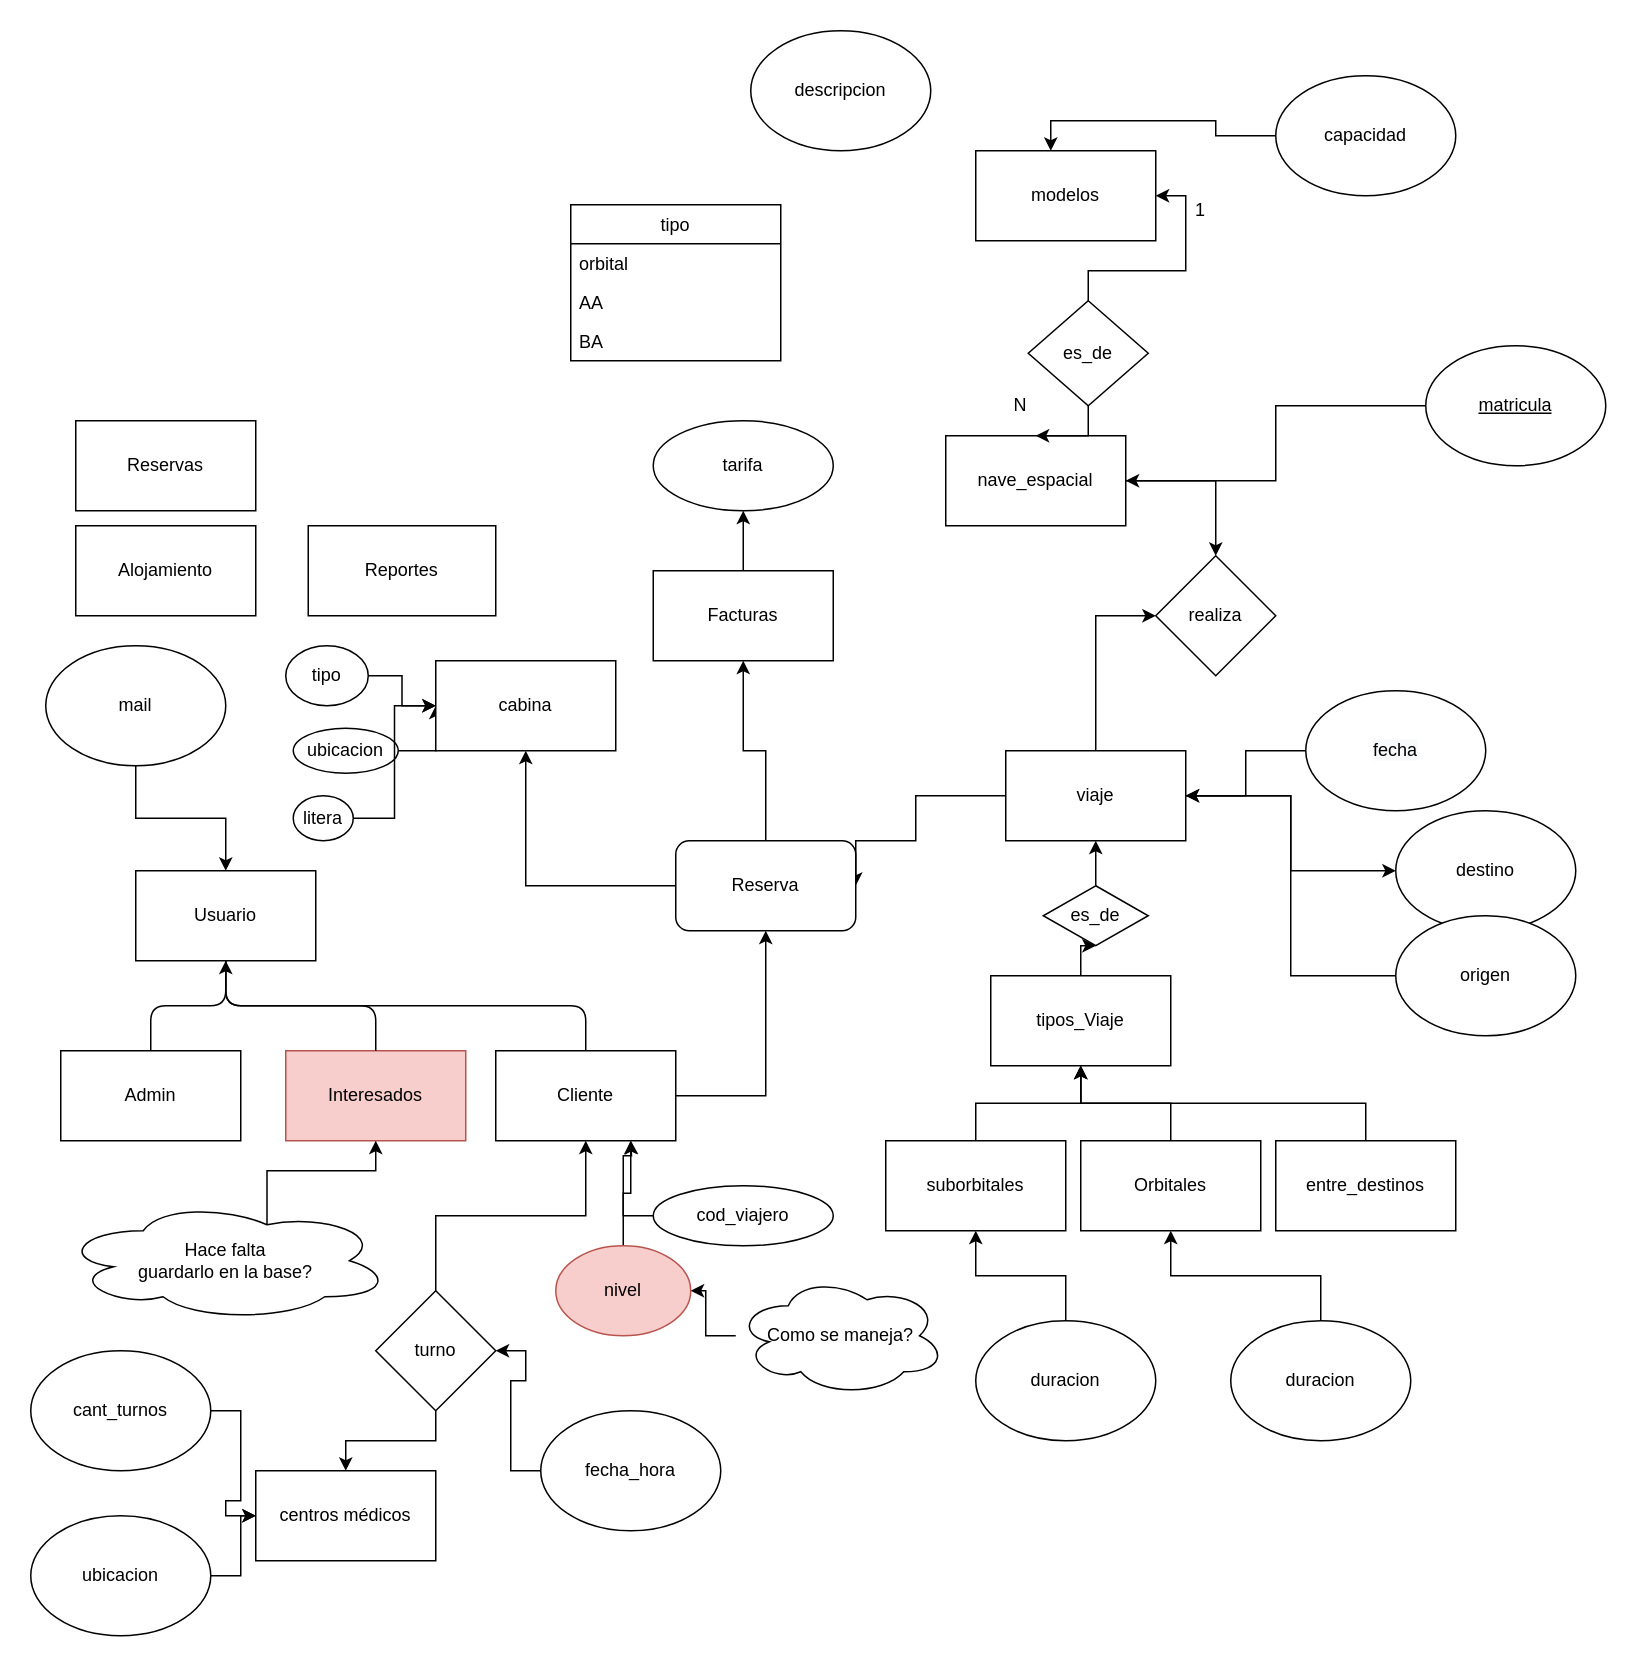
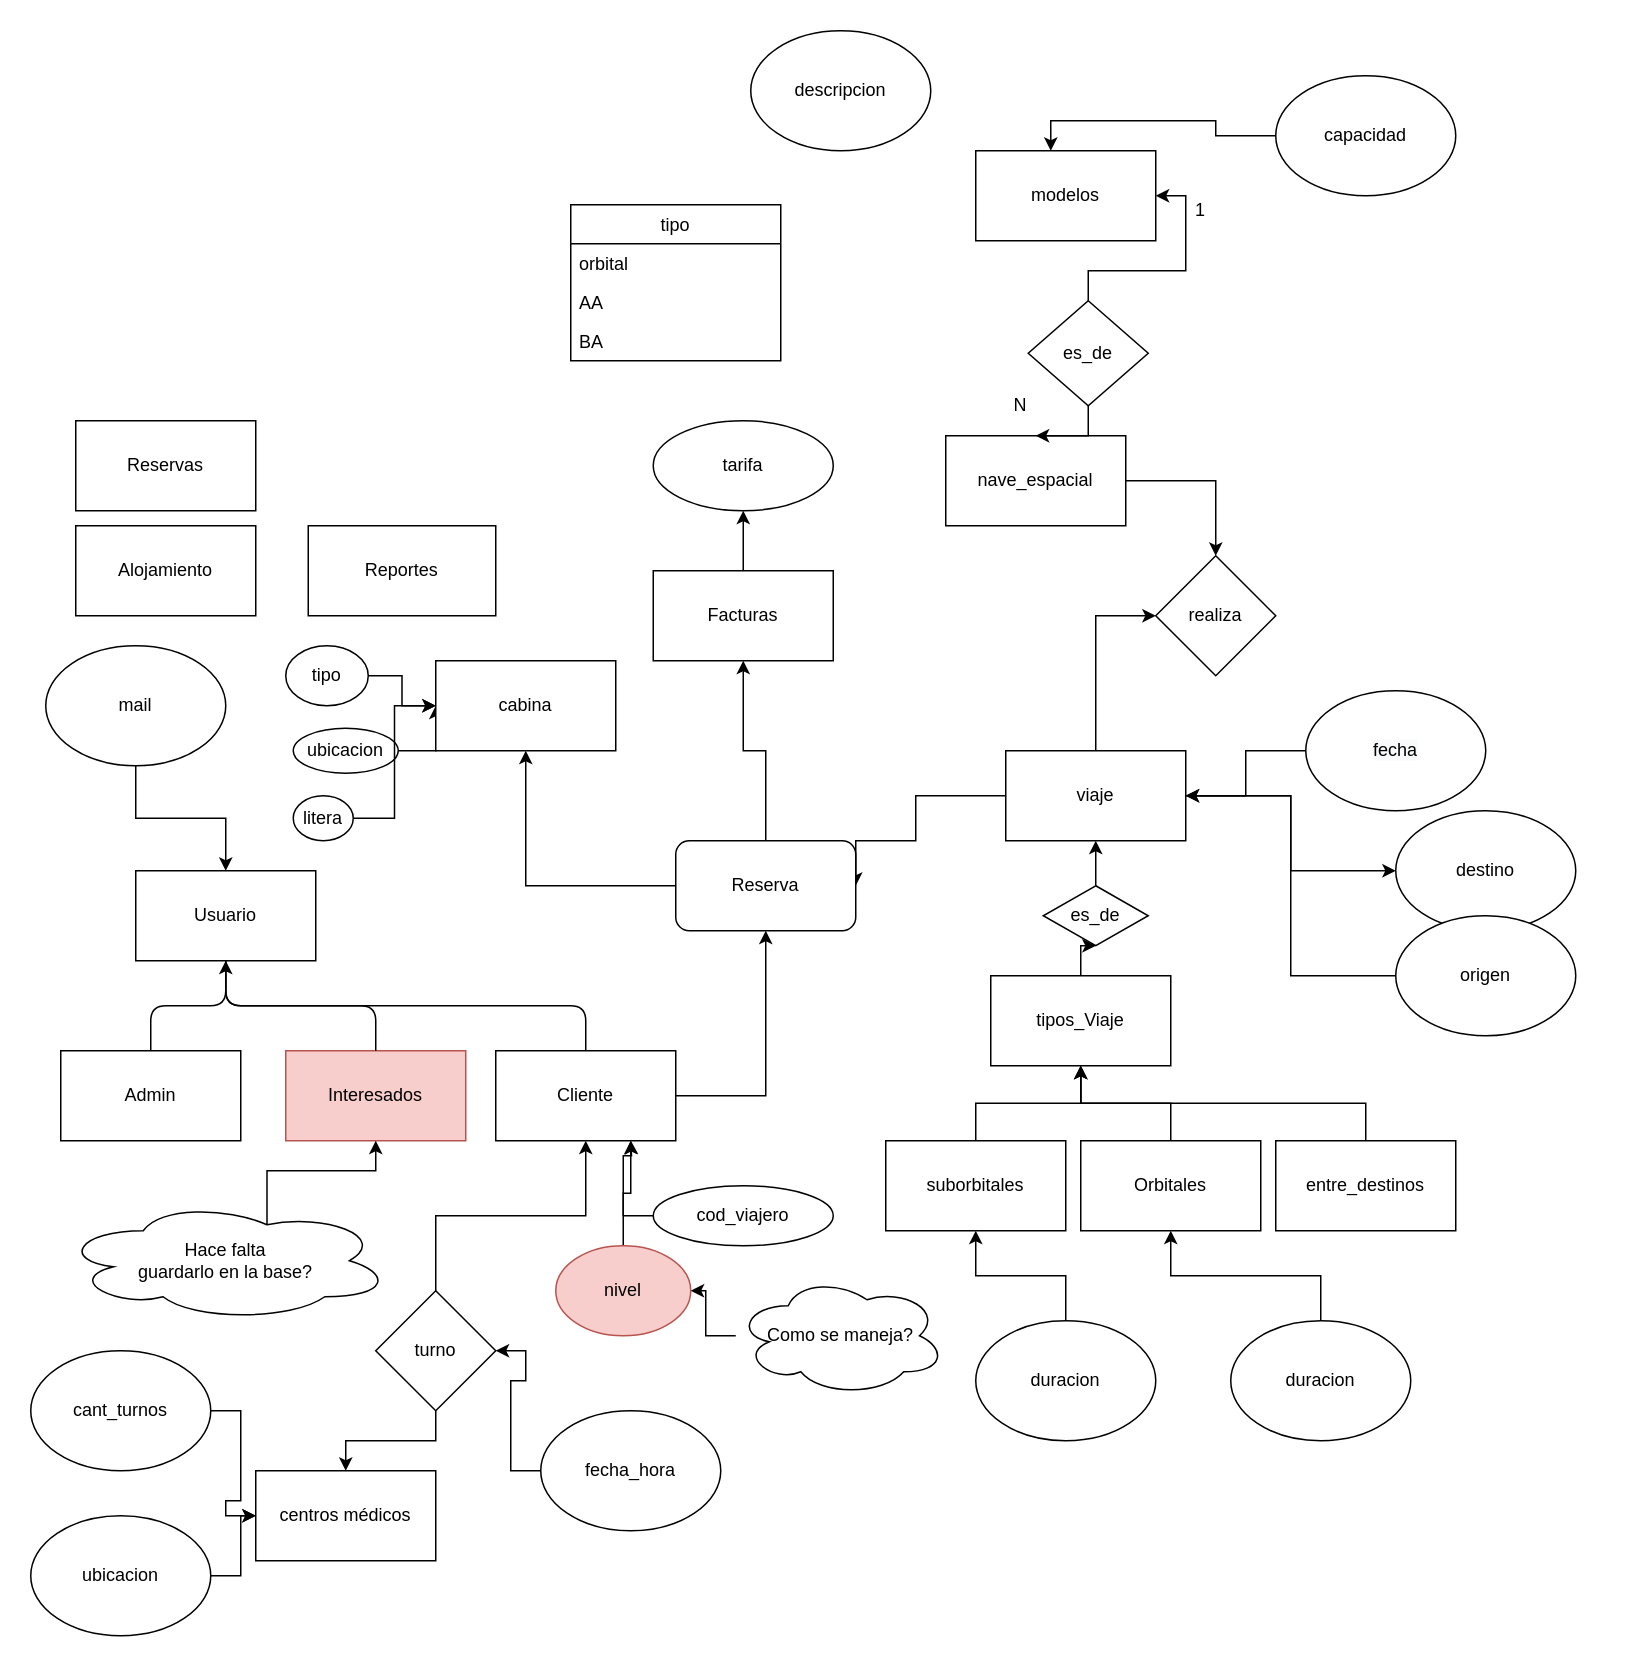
(1285, 406) -> none
(1516, 406) -> none
